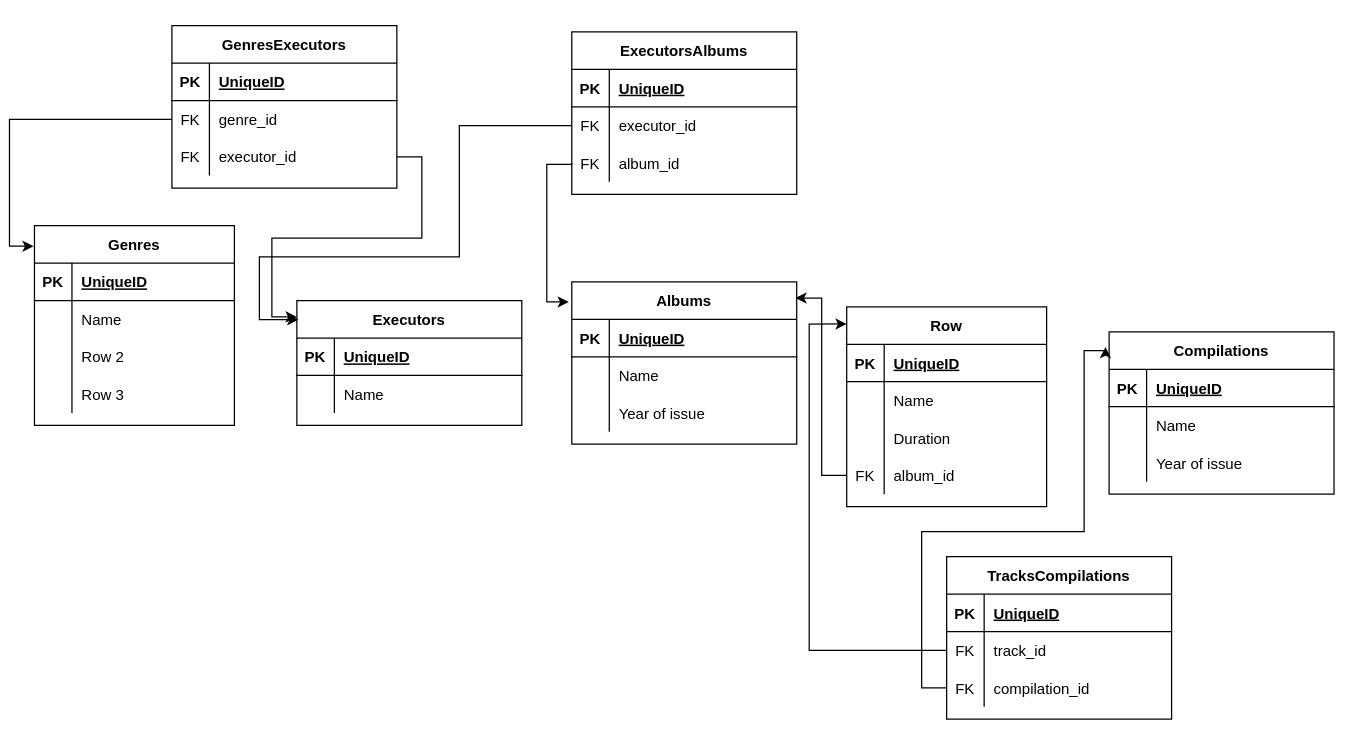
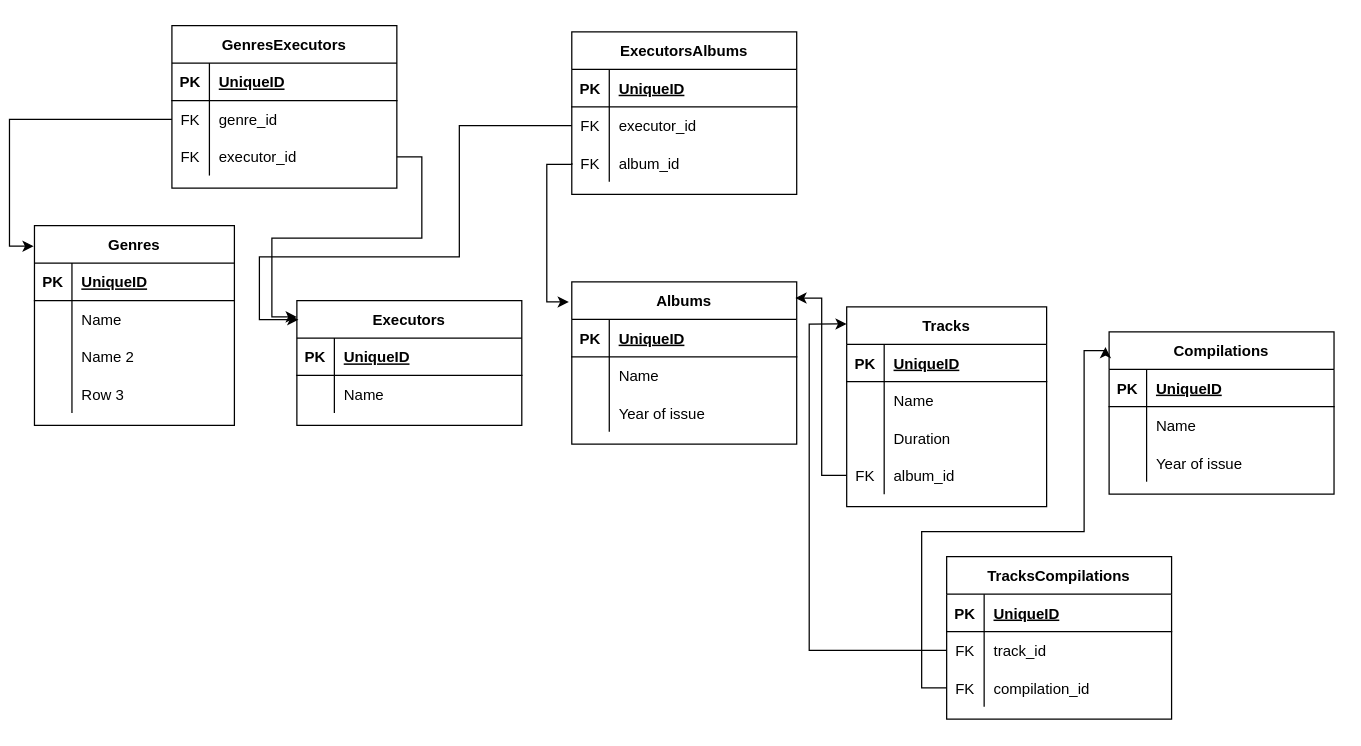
(946, 326) -> (946, 326)
(100, 358) -> (105, 358)
